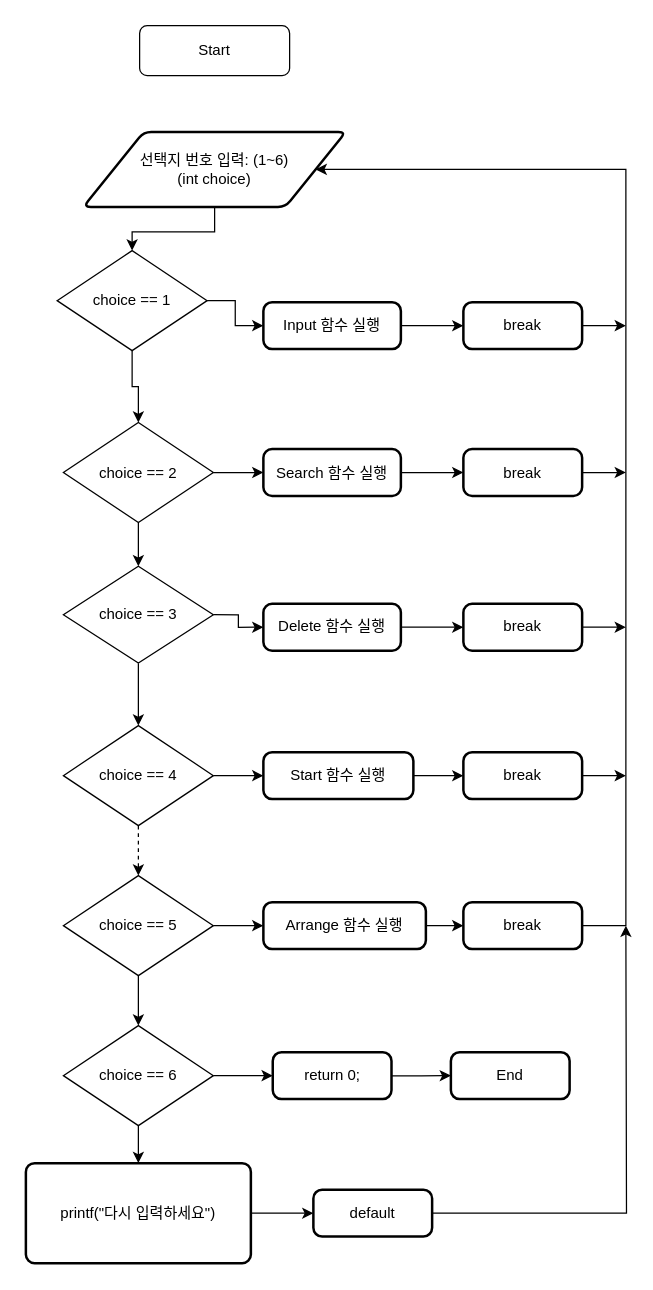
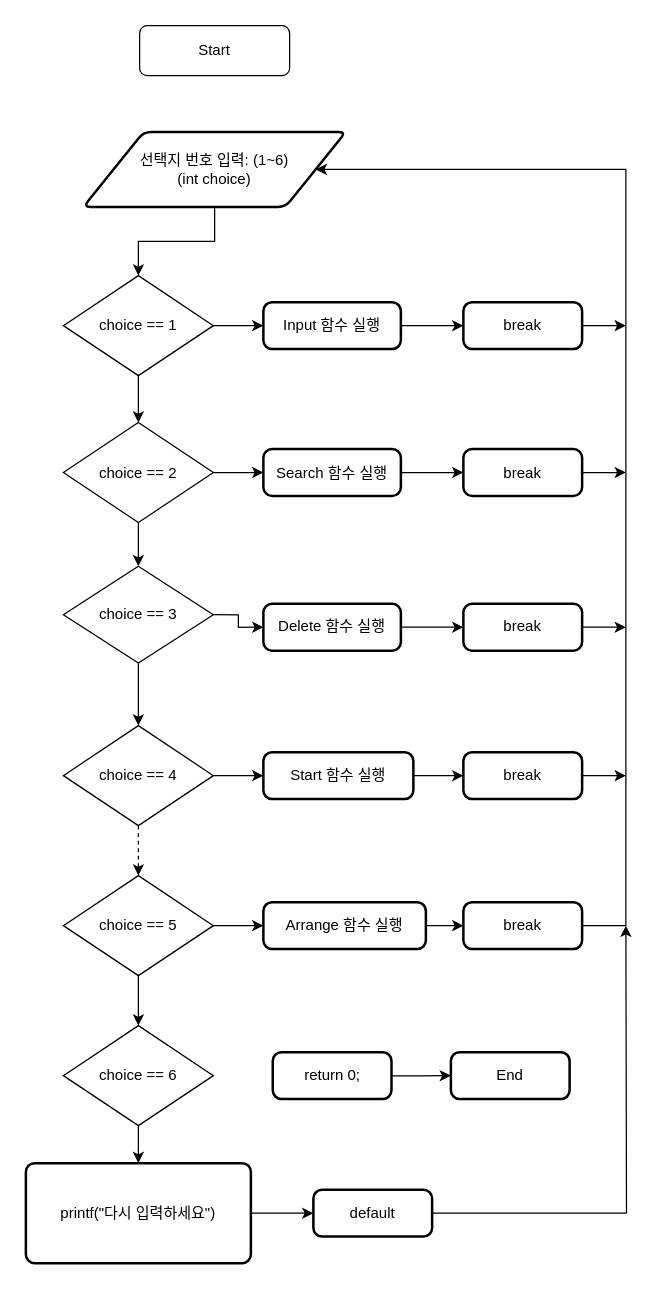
(132, 301) -> (138, 326)
(238, 1076) -> none
